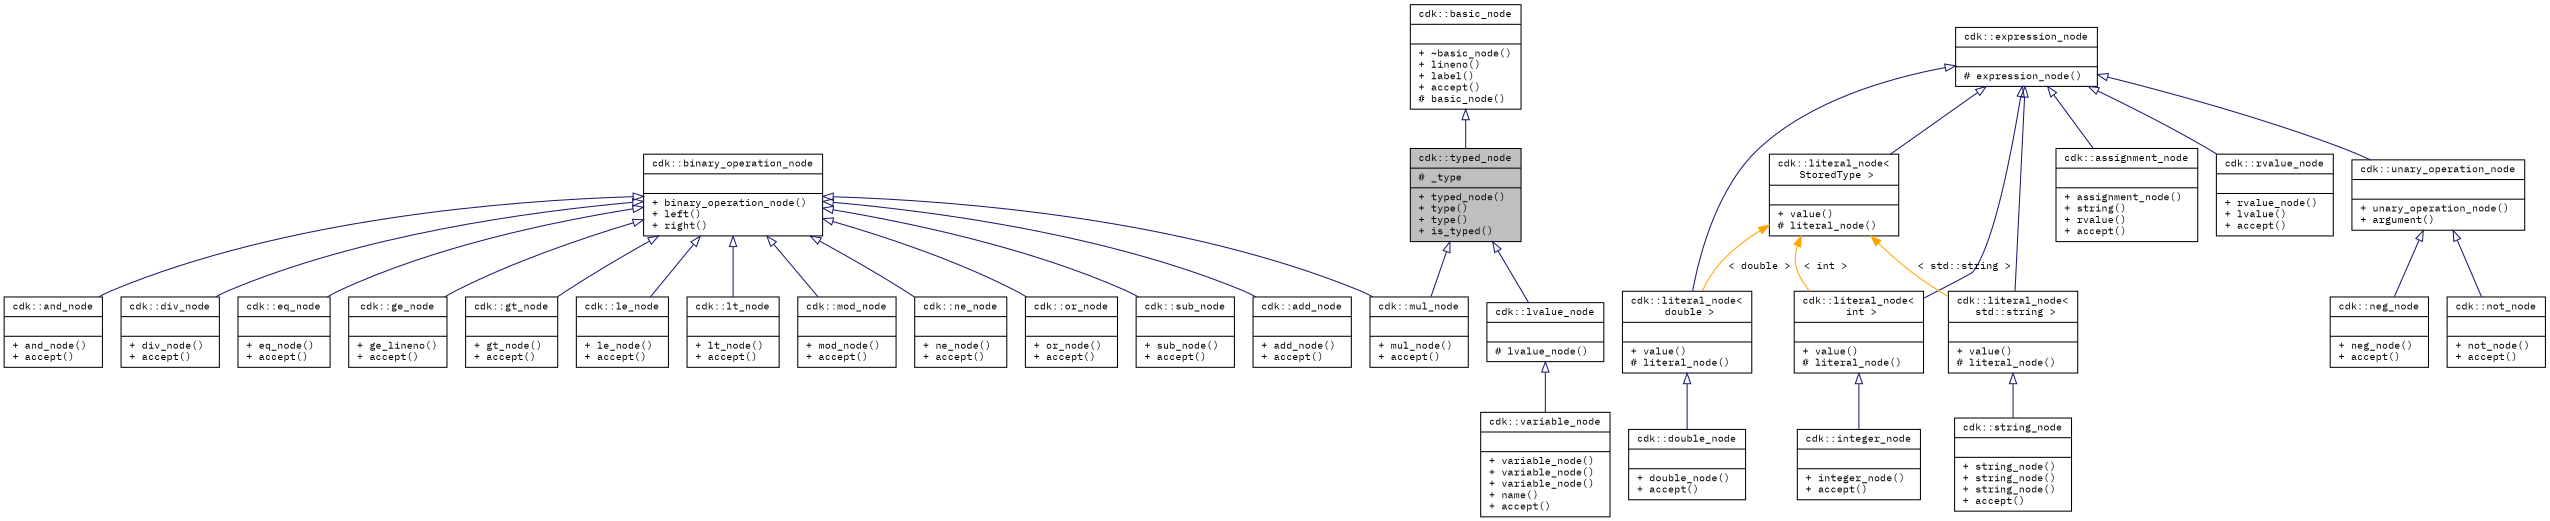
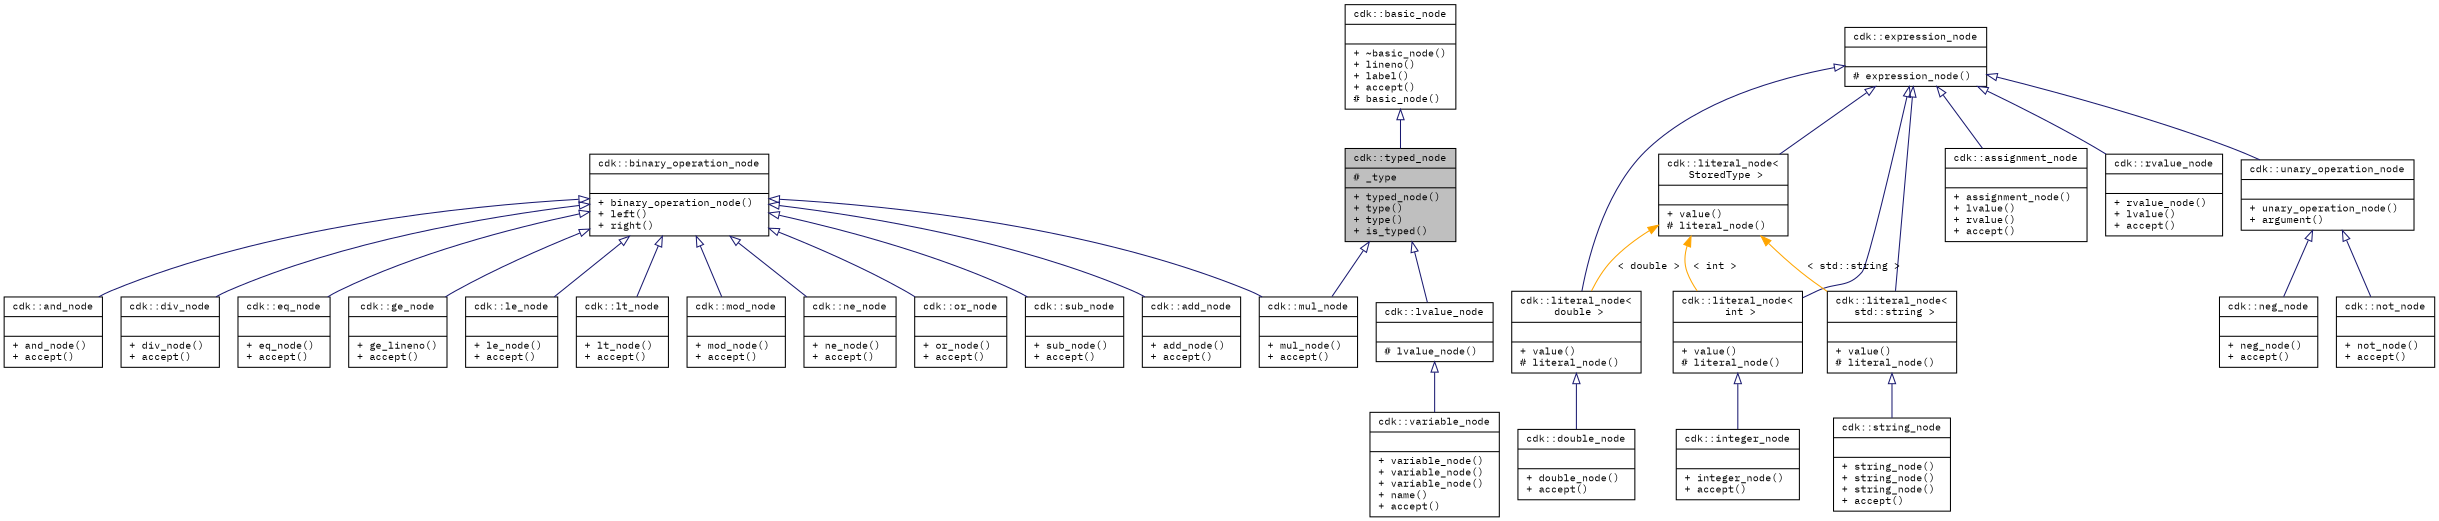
(2096, 208) -> (1985, 208)
(512, 332) -> none
